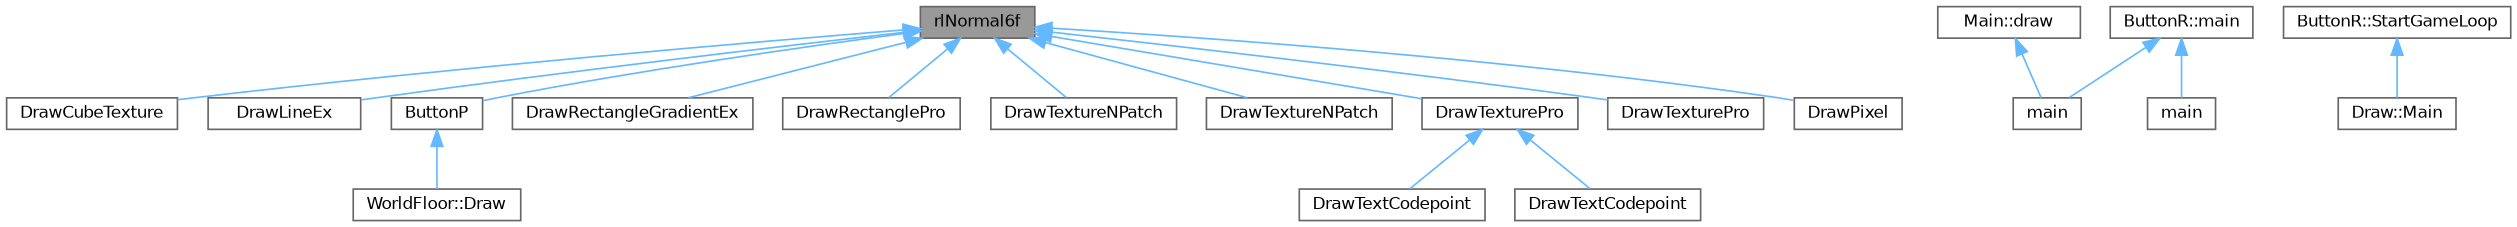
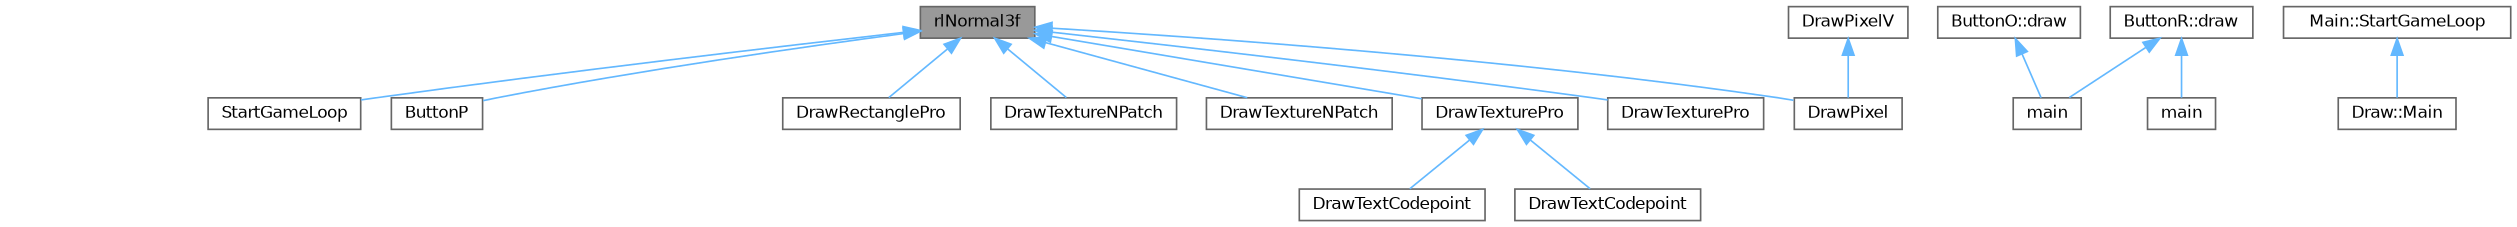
(978, 22) -> (978, 22)
none -> (1848, 22)
(2009, 22) -> (2009, 22)
(2182, 22) -> (2182, 22)
(2397, 22) -> (2397, 22)
(92, 114) -> none
(284, 114) -> (284, 114)
(633, 114) -> none
(437, 205) -> none
